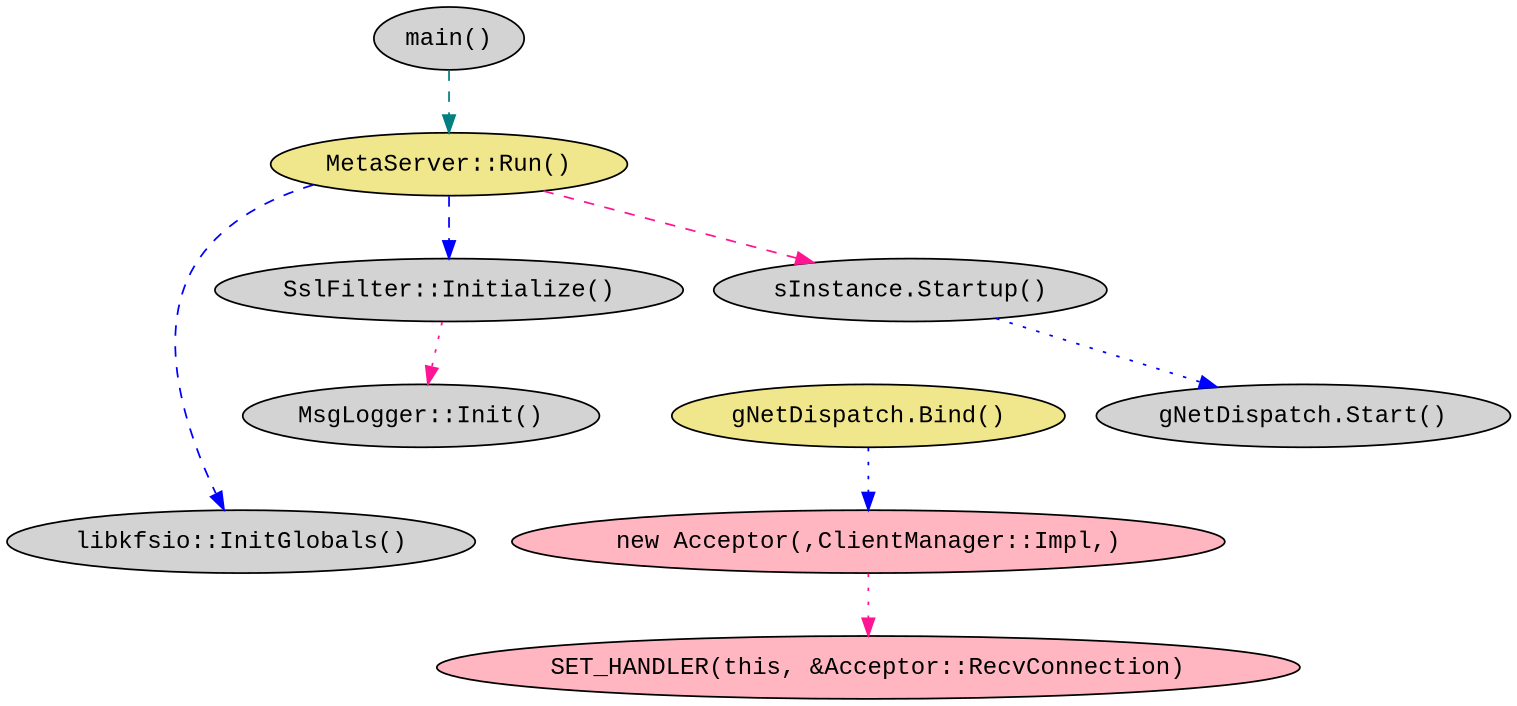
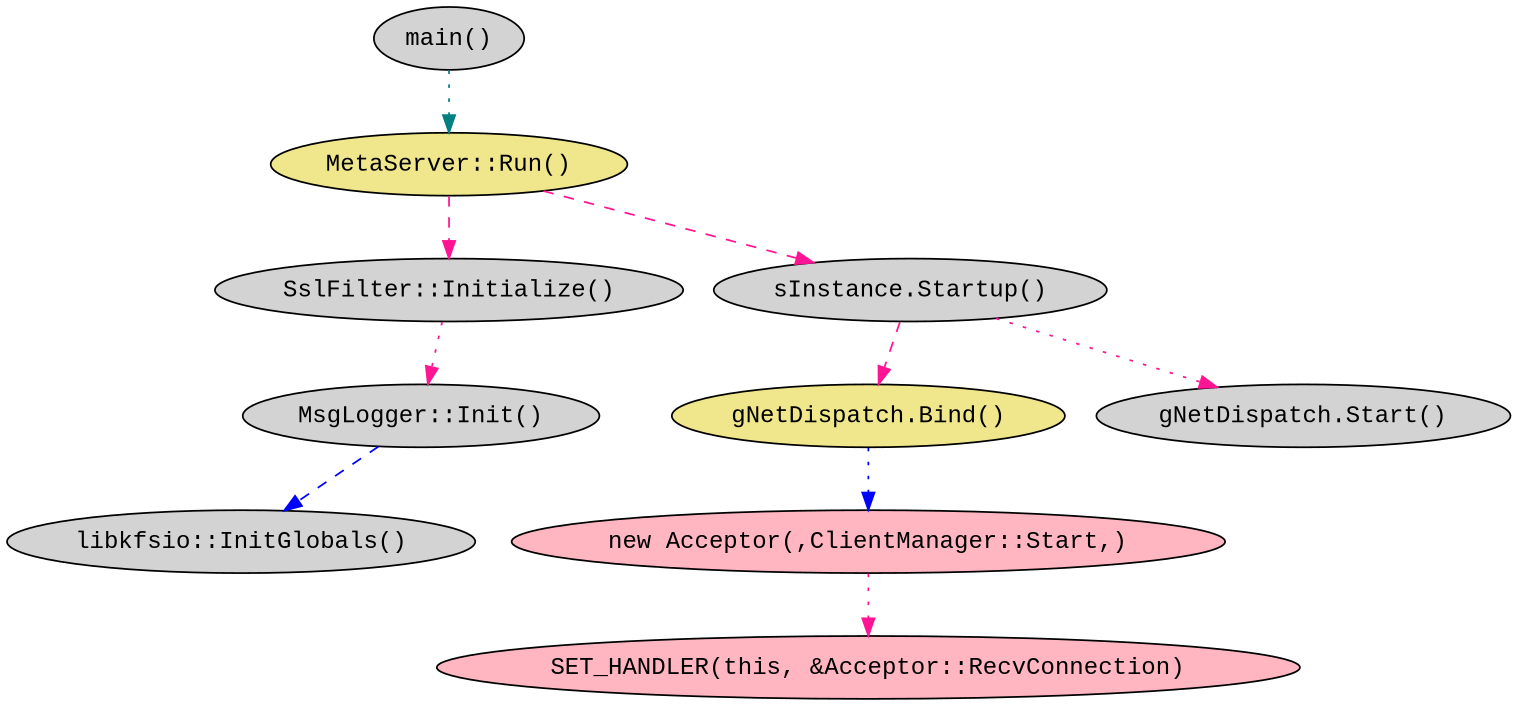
(449, 93) -> (449, 93)
(449, 219) -> (449, 219)
(179, 308) -> (339, 474)
none -> (892, 345)
(1098, 350) -> (1098, 350)
(868, 542) -> (868, 542)
